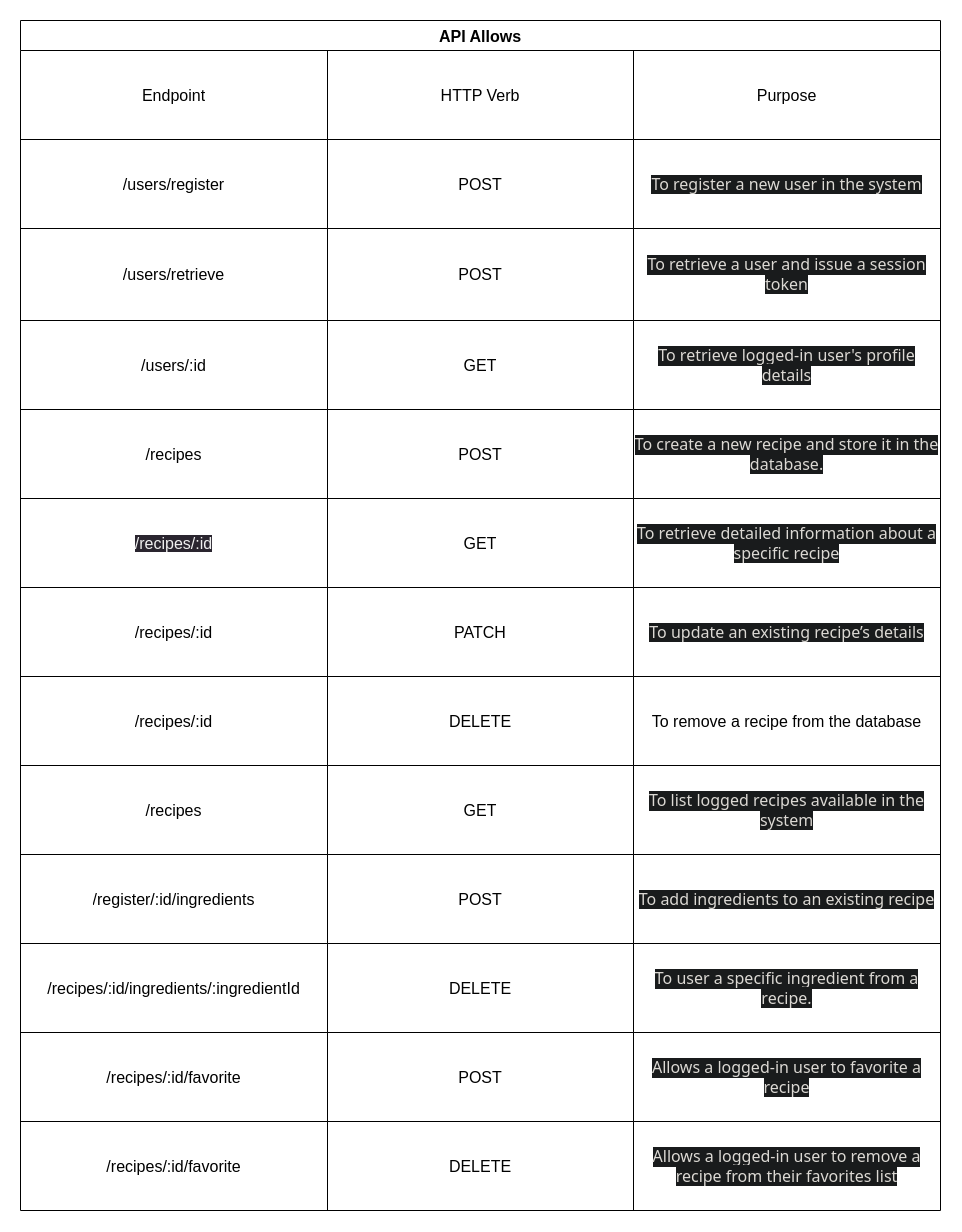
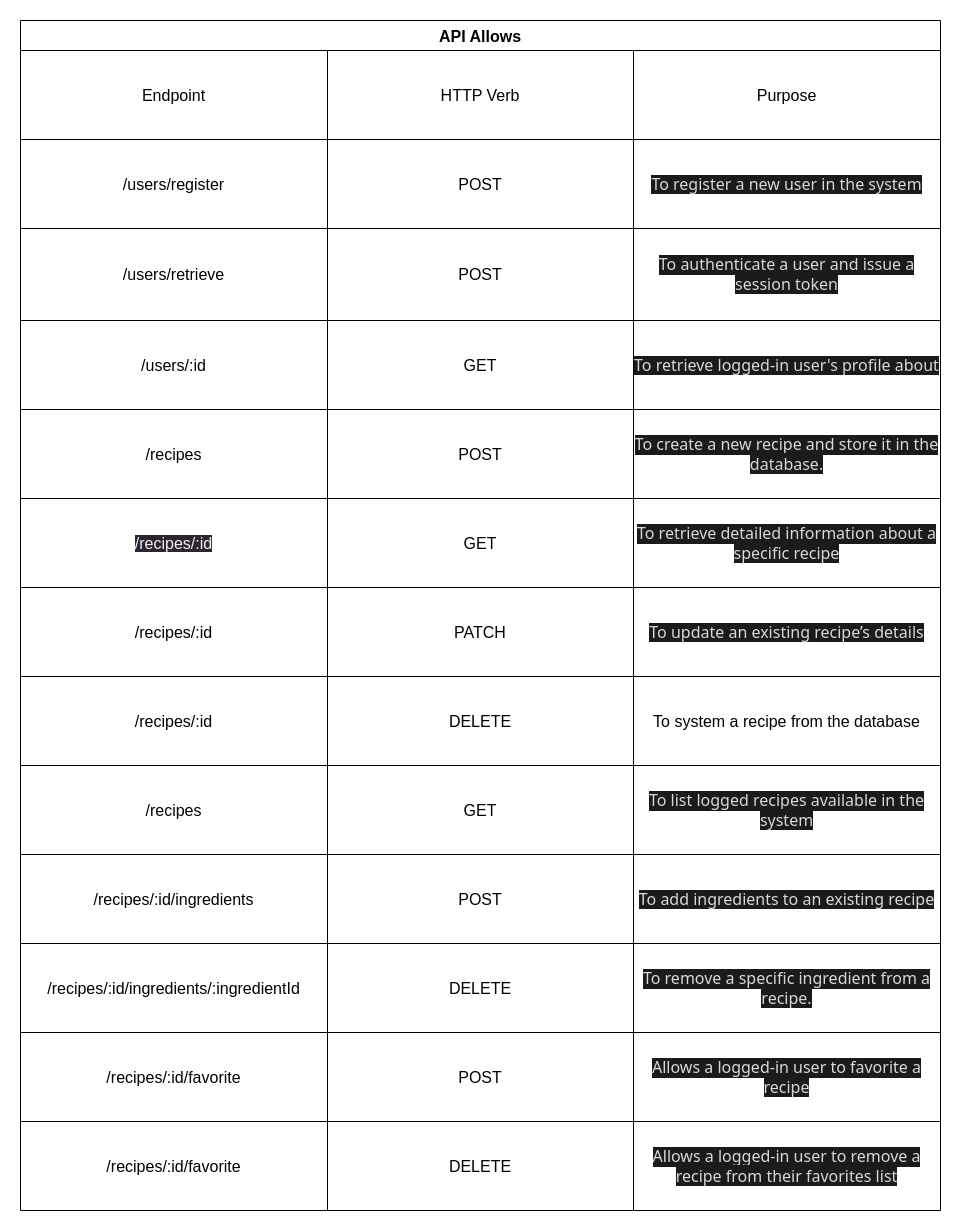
(787, 275) -> (787, 275)
(787, 366) -> (787, 366)
(787, 722) -> (787, 722)
(174, 900) -> (174, 900)
(787, 989) -> (787, 989)
